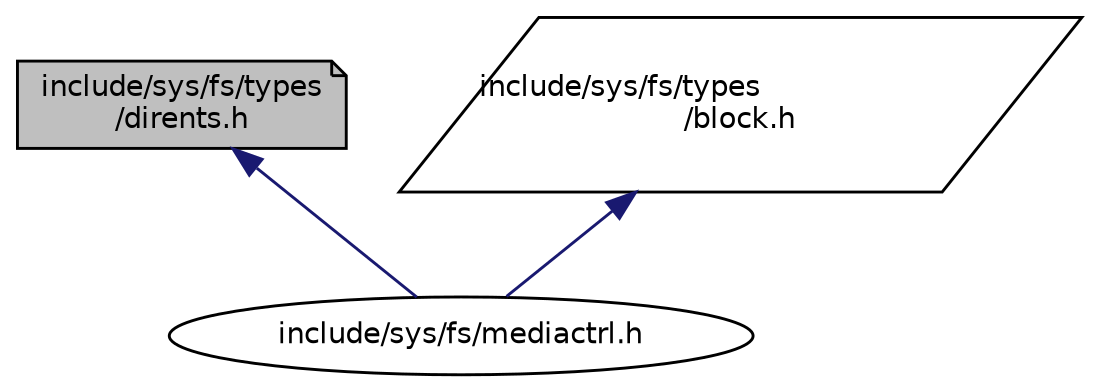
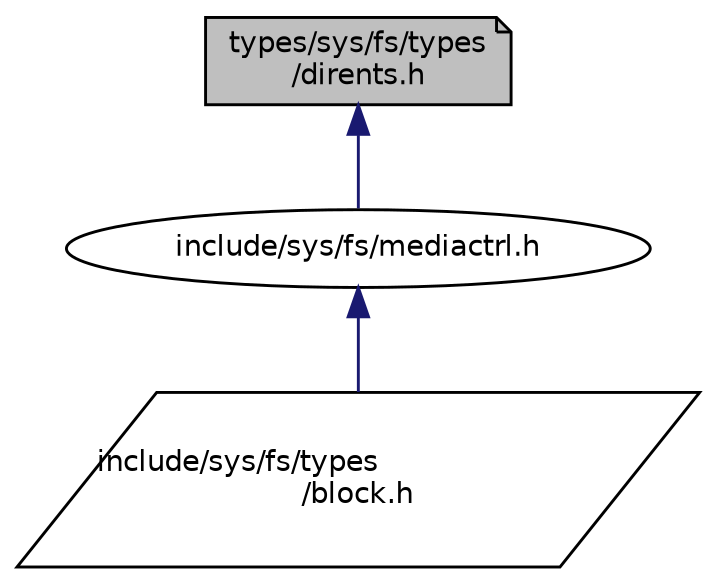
(182, 105) -> (358, 61)
(559, 254) -> (358, 355)
